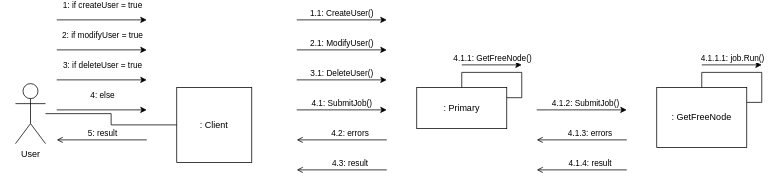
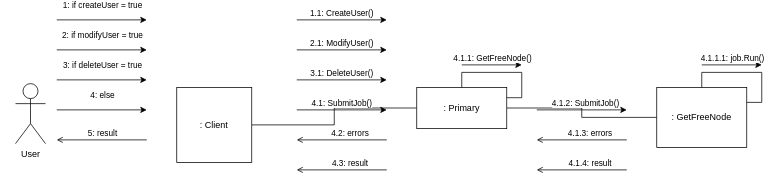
none -> (616, 117)
(111, 119) -> none
none -> (299, 125)
